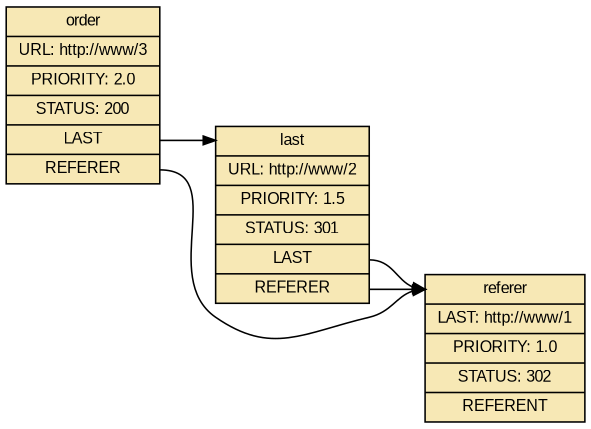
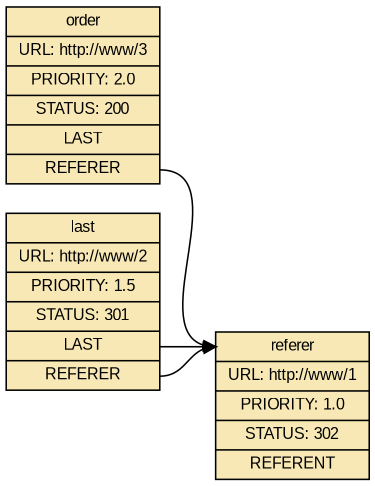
(181, 140) -> none
(505, 318) -> (292, 375)
